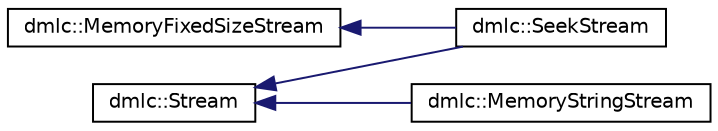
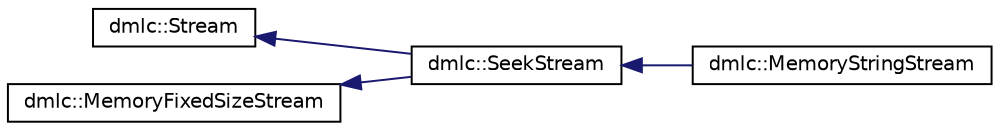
(343, 103) -> (667, 65)
